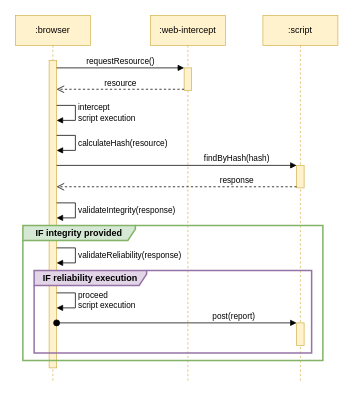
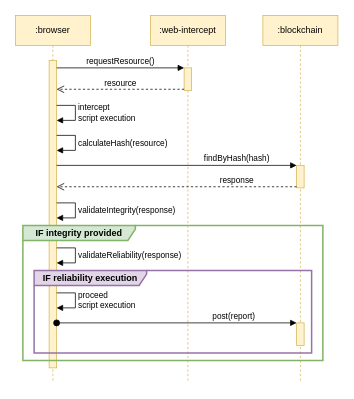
(300, 30) -> (300, 30)
